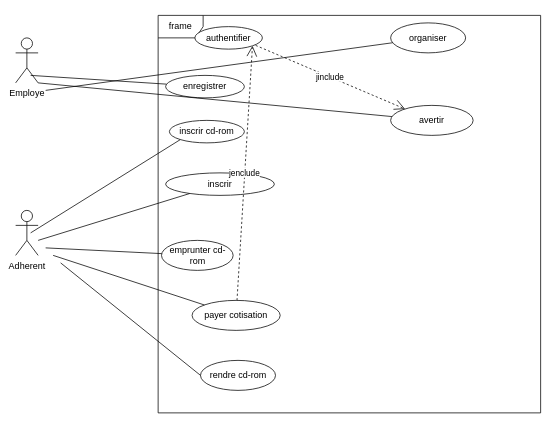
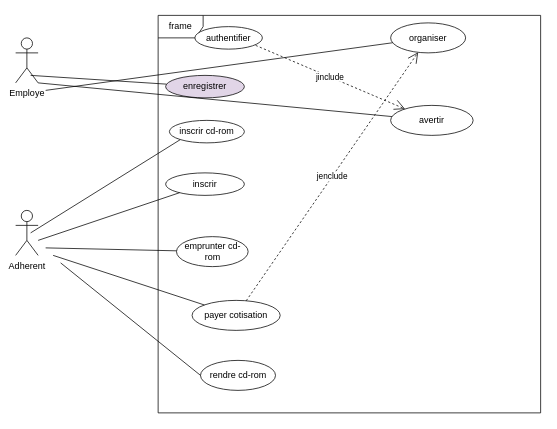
(205, 87) -> (205, 87)
(245, 172) -> (331, 177)
(220, 184) -> (205, 184)
(197, 255) -> (212, 252)
